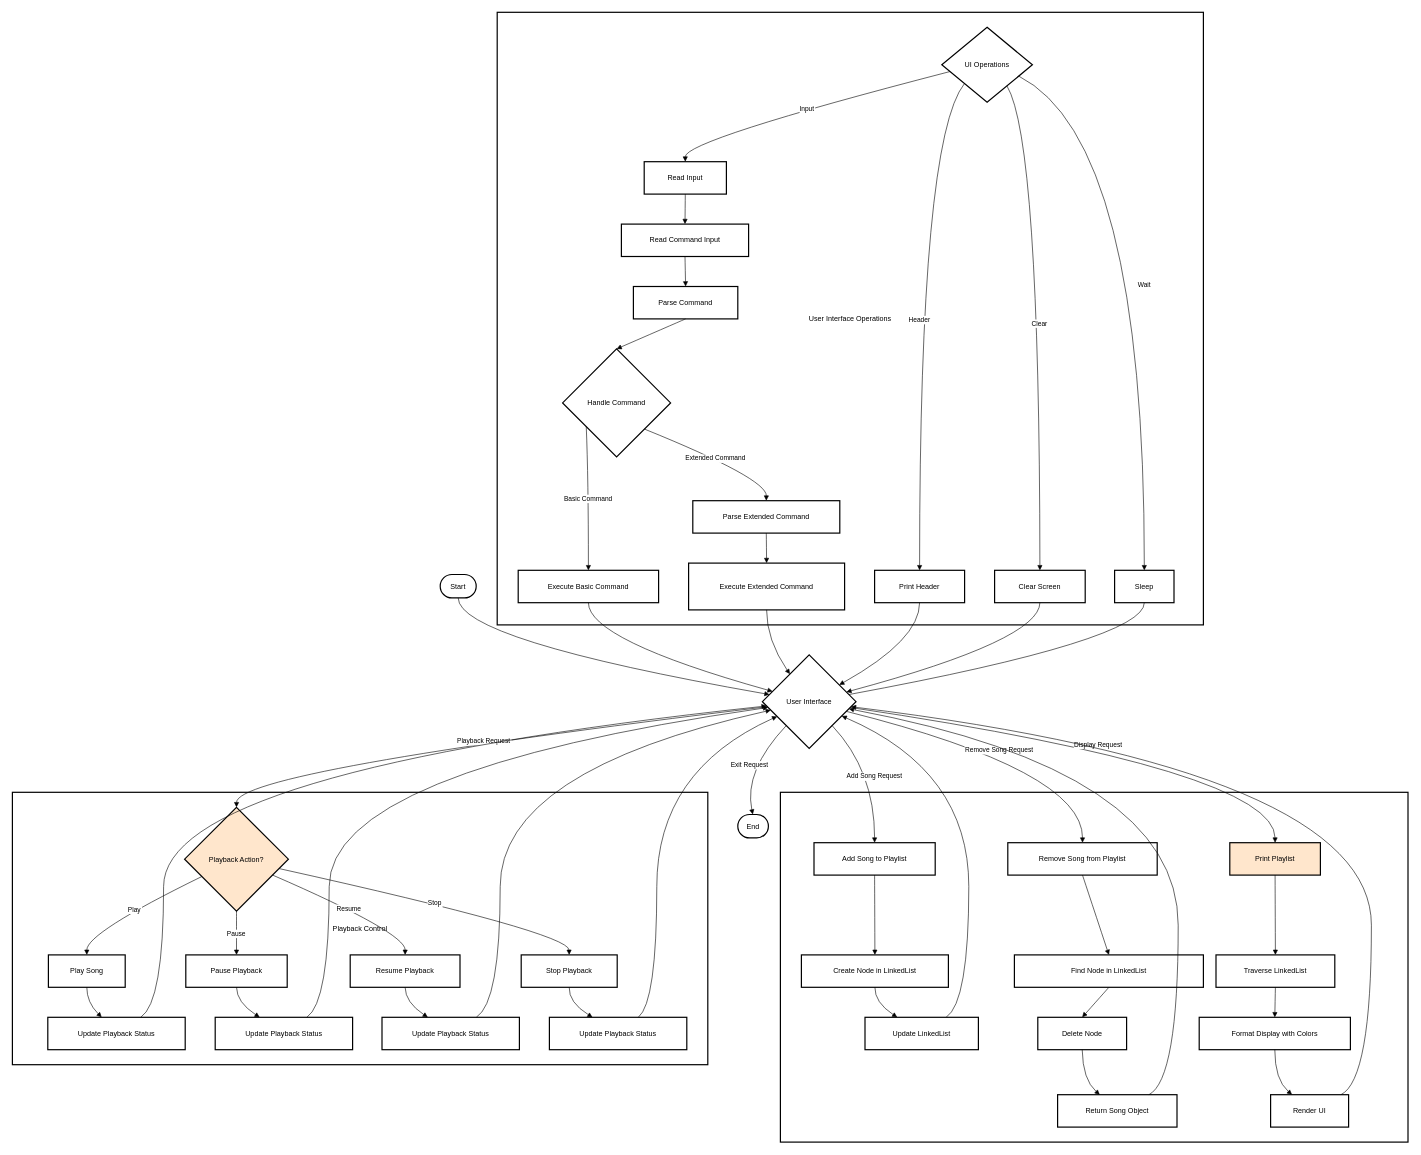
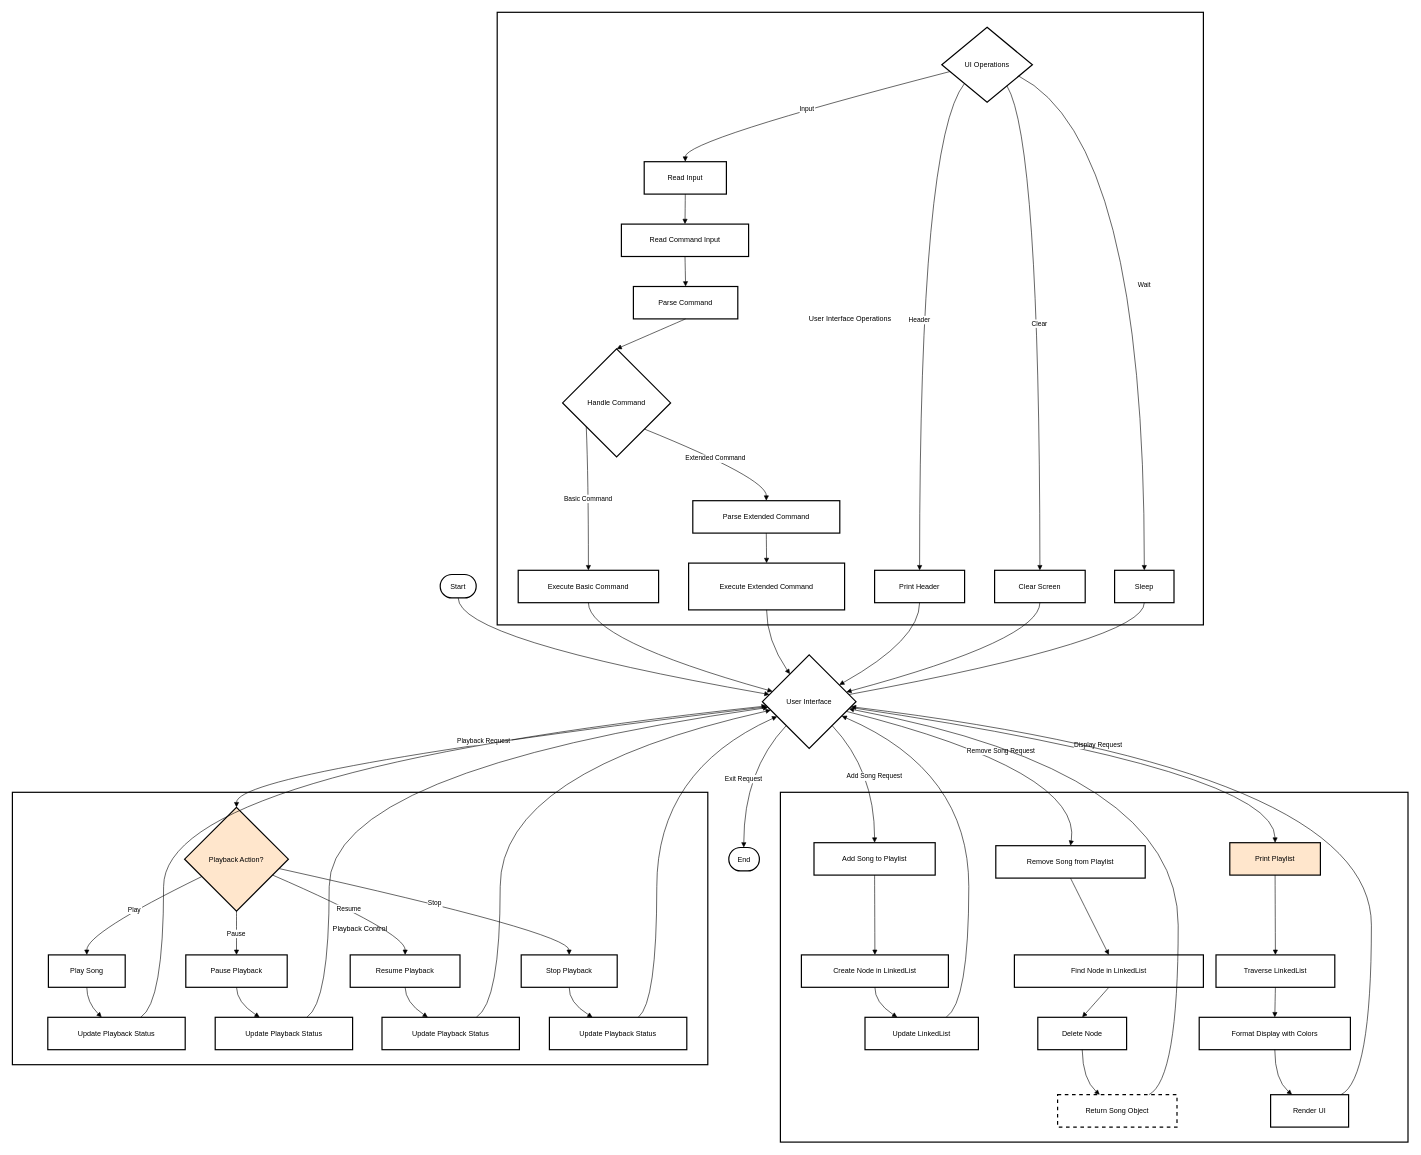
(753, 826) -> (744, 859)
(1082, 859) -> (1070, 862)
(1117, 1111) -> (1117, 1111)
